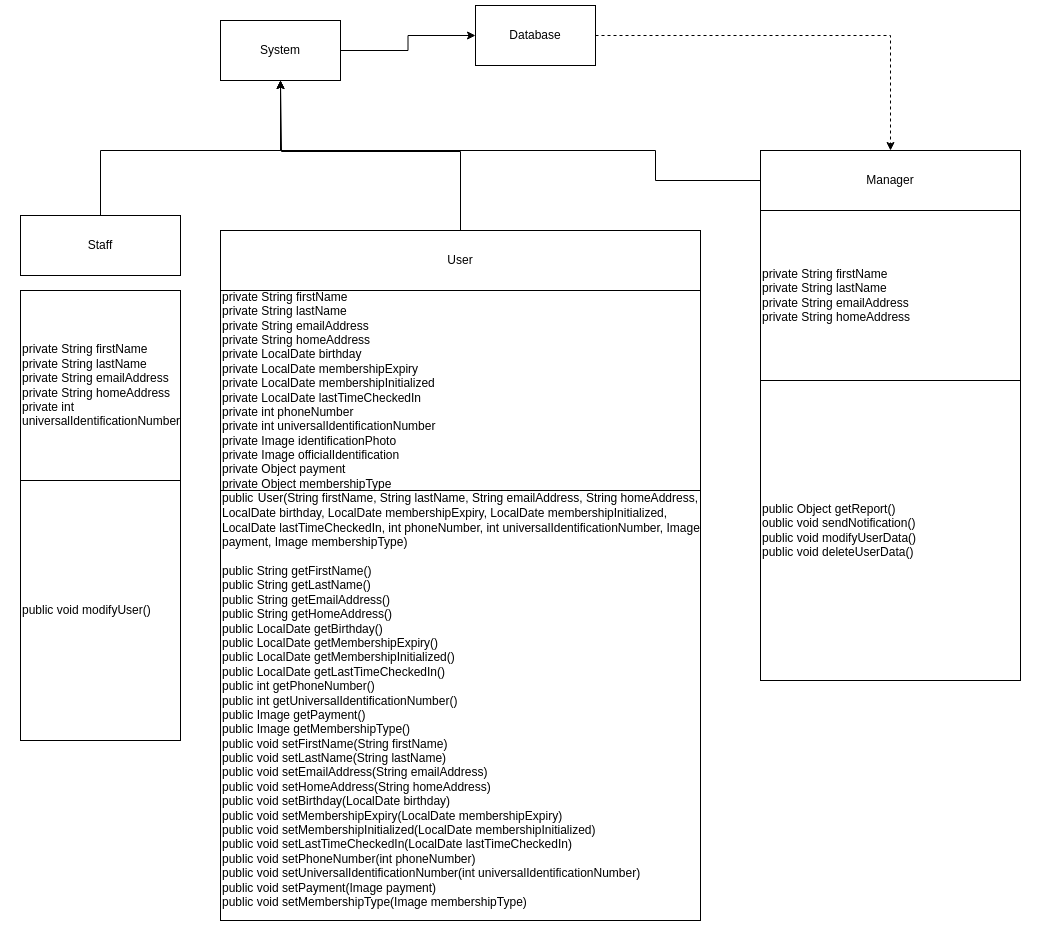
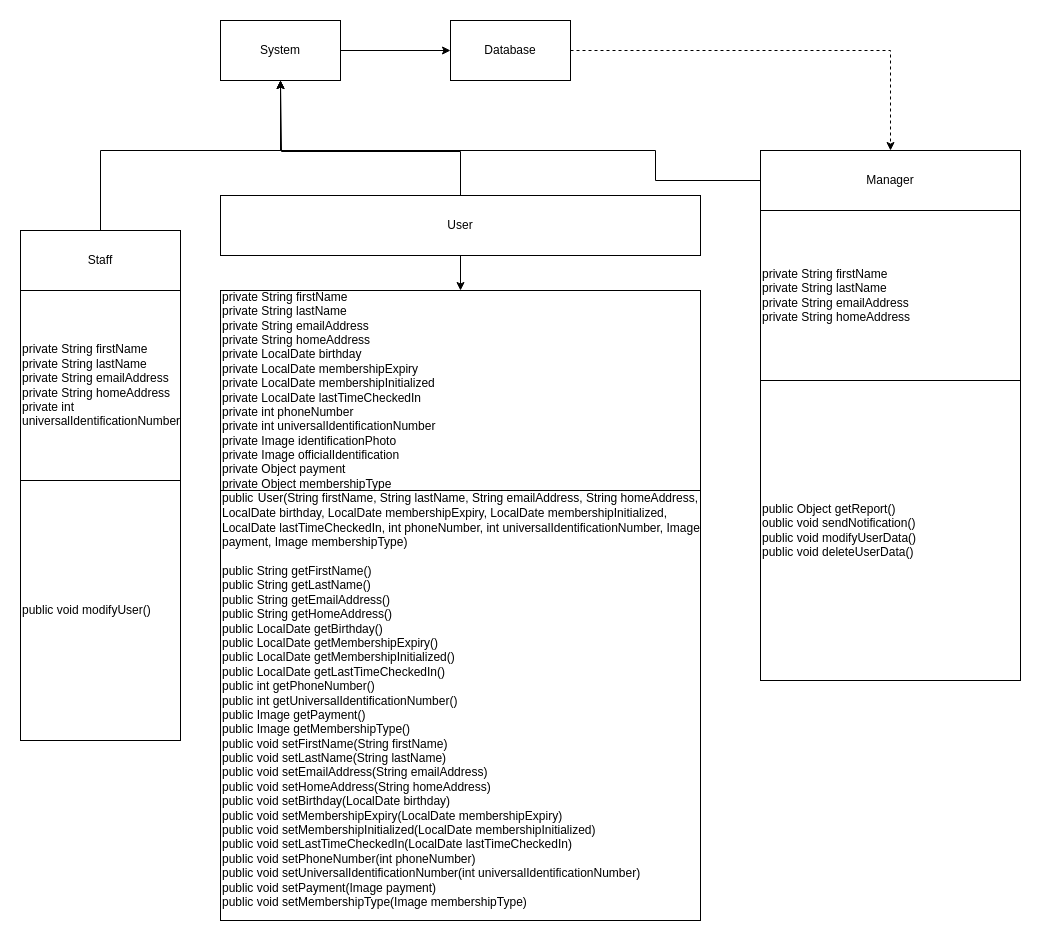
(536, 36) -> (511, 51)
(101, 246) -> (101, 261)
(461, 261) -> (461, 226)
